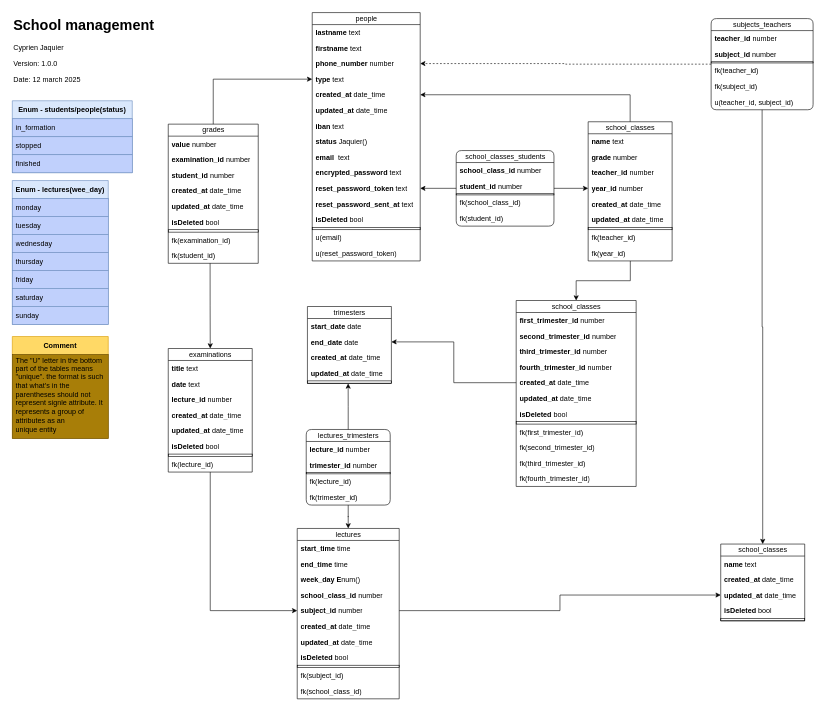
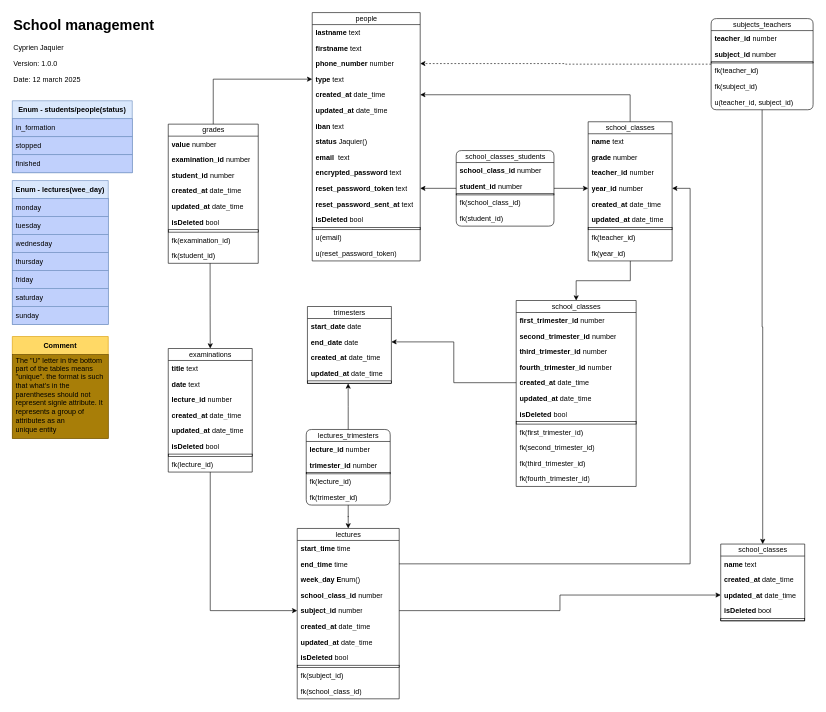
none -> (690, 564)
